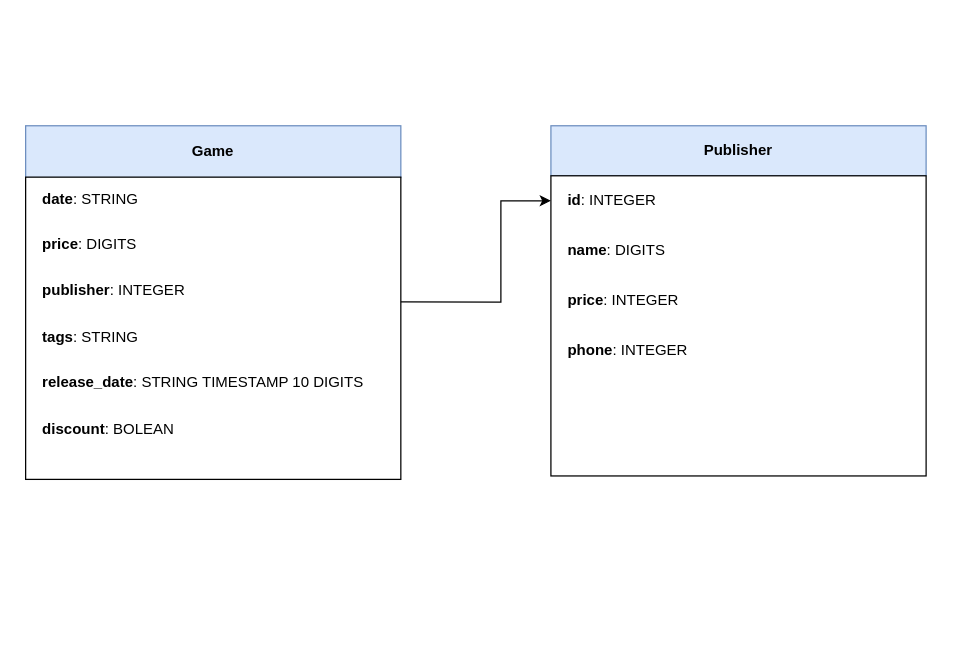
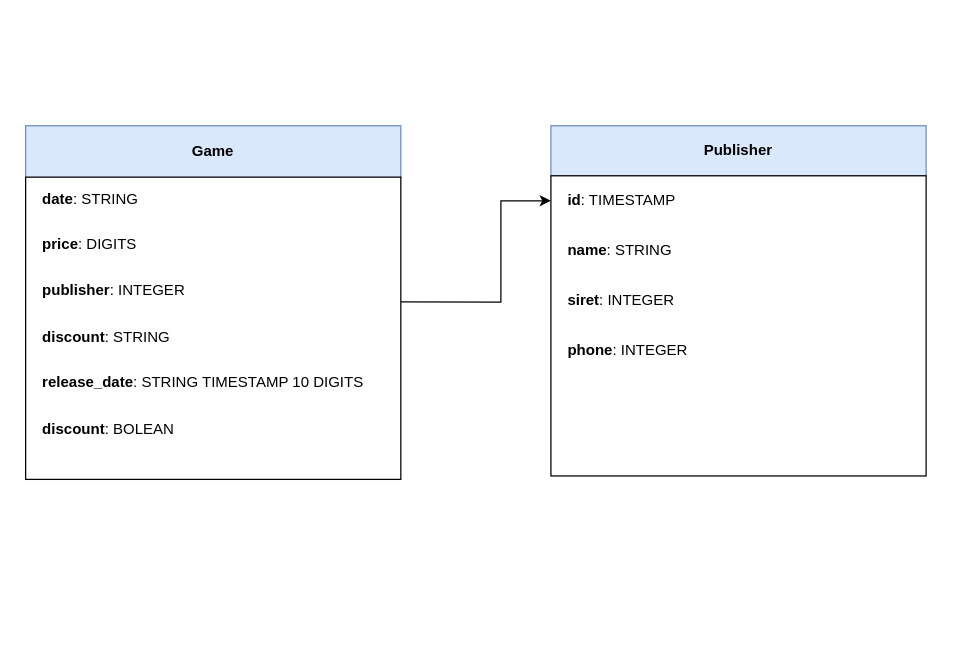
(600, 201) -> (608, 201)
(606, 251) -> (606, 251)
(612, 301) -> (612, 301)
(81, 337) -> (96, 337)
